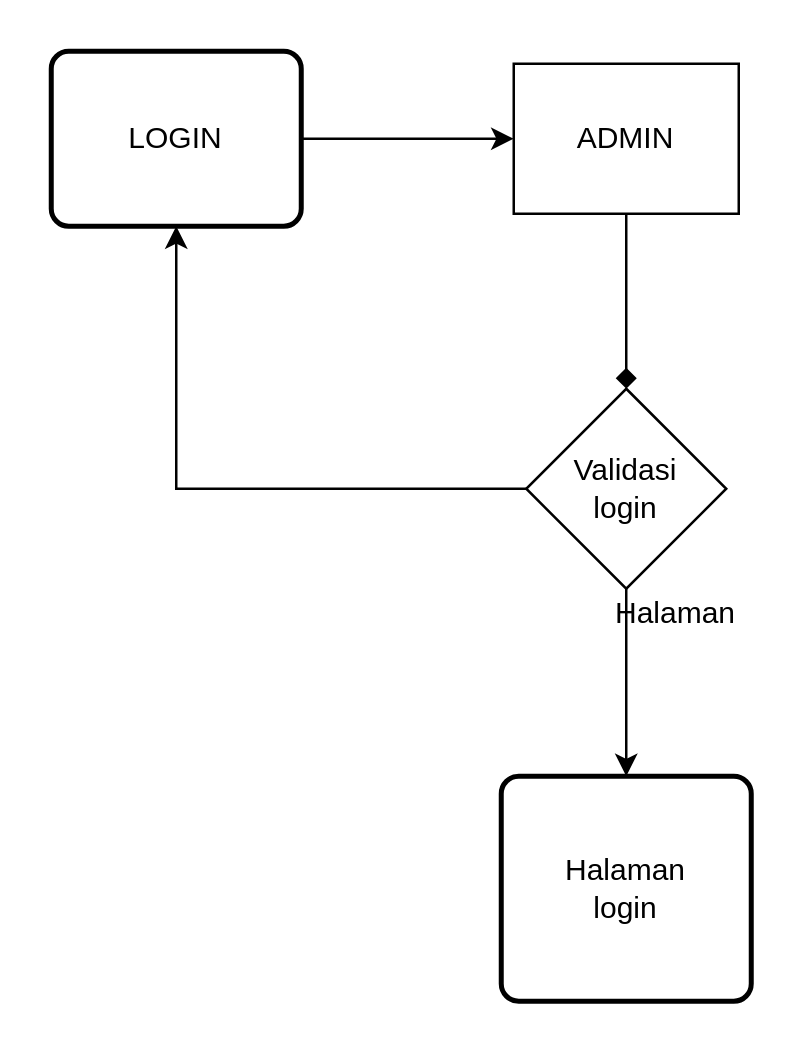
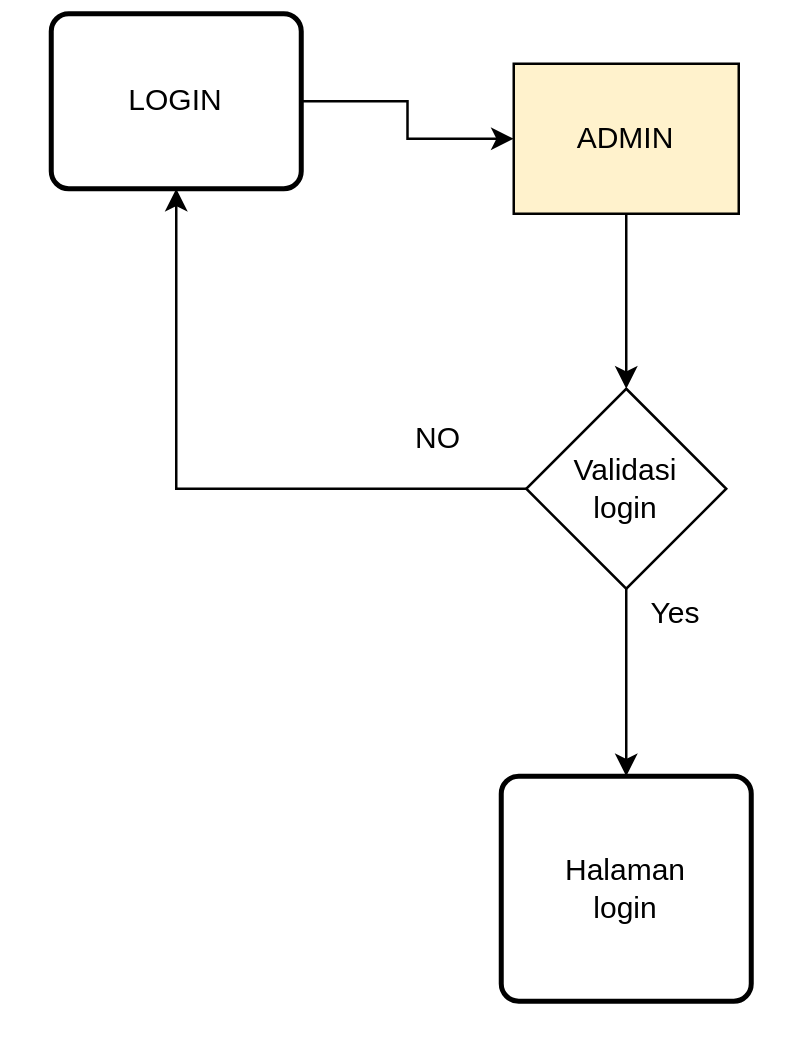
(176, 139) -> (176, 101)
(626, 139) -> (626, 139)
(626, 368) -> (626, 369)
none -> (439, 439)
(676, 614) -> (676, 614)
